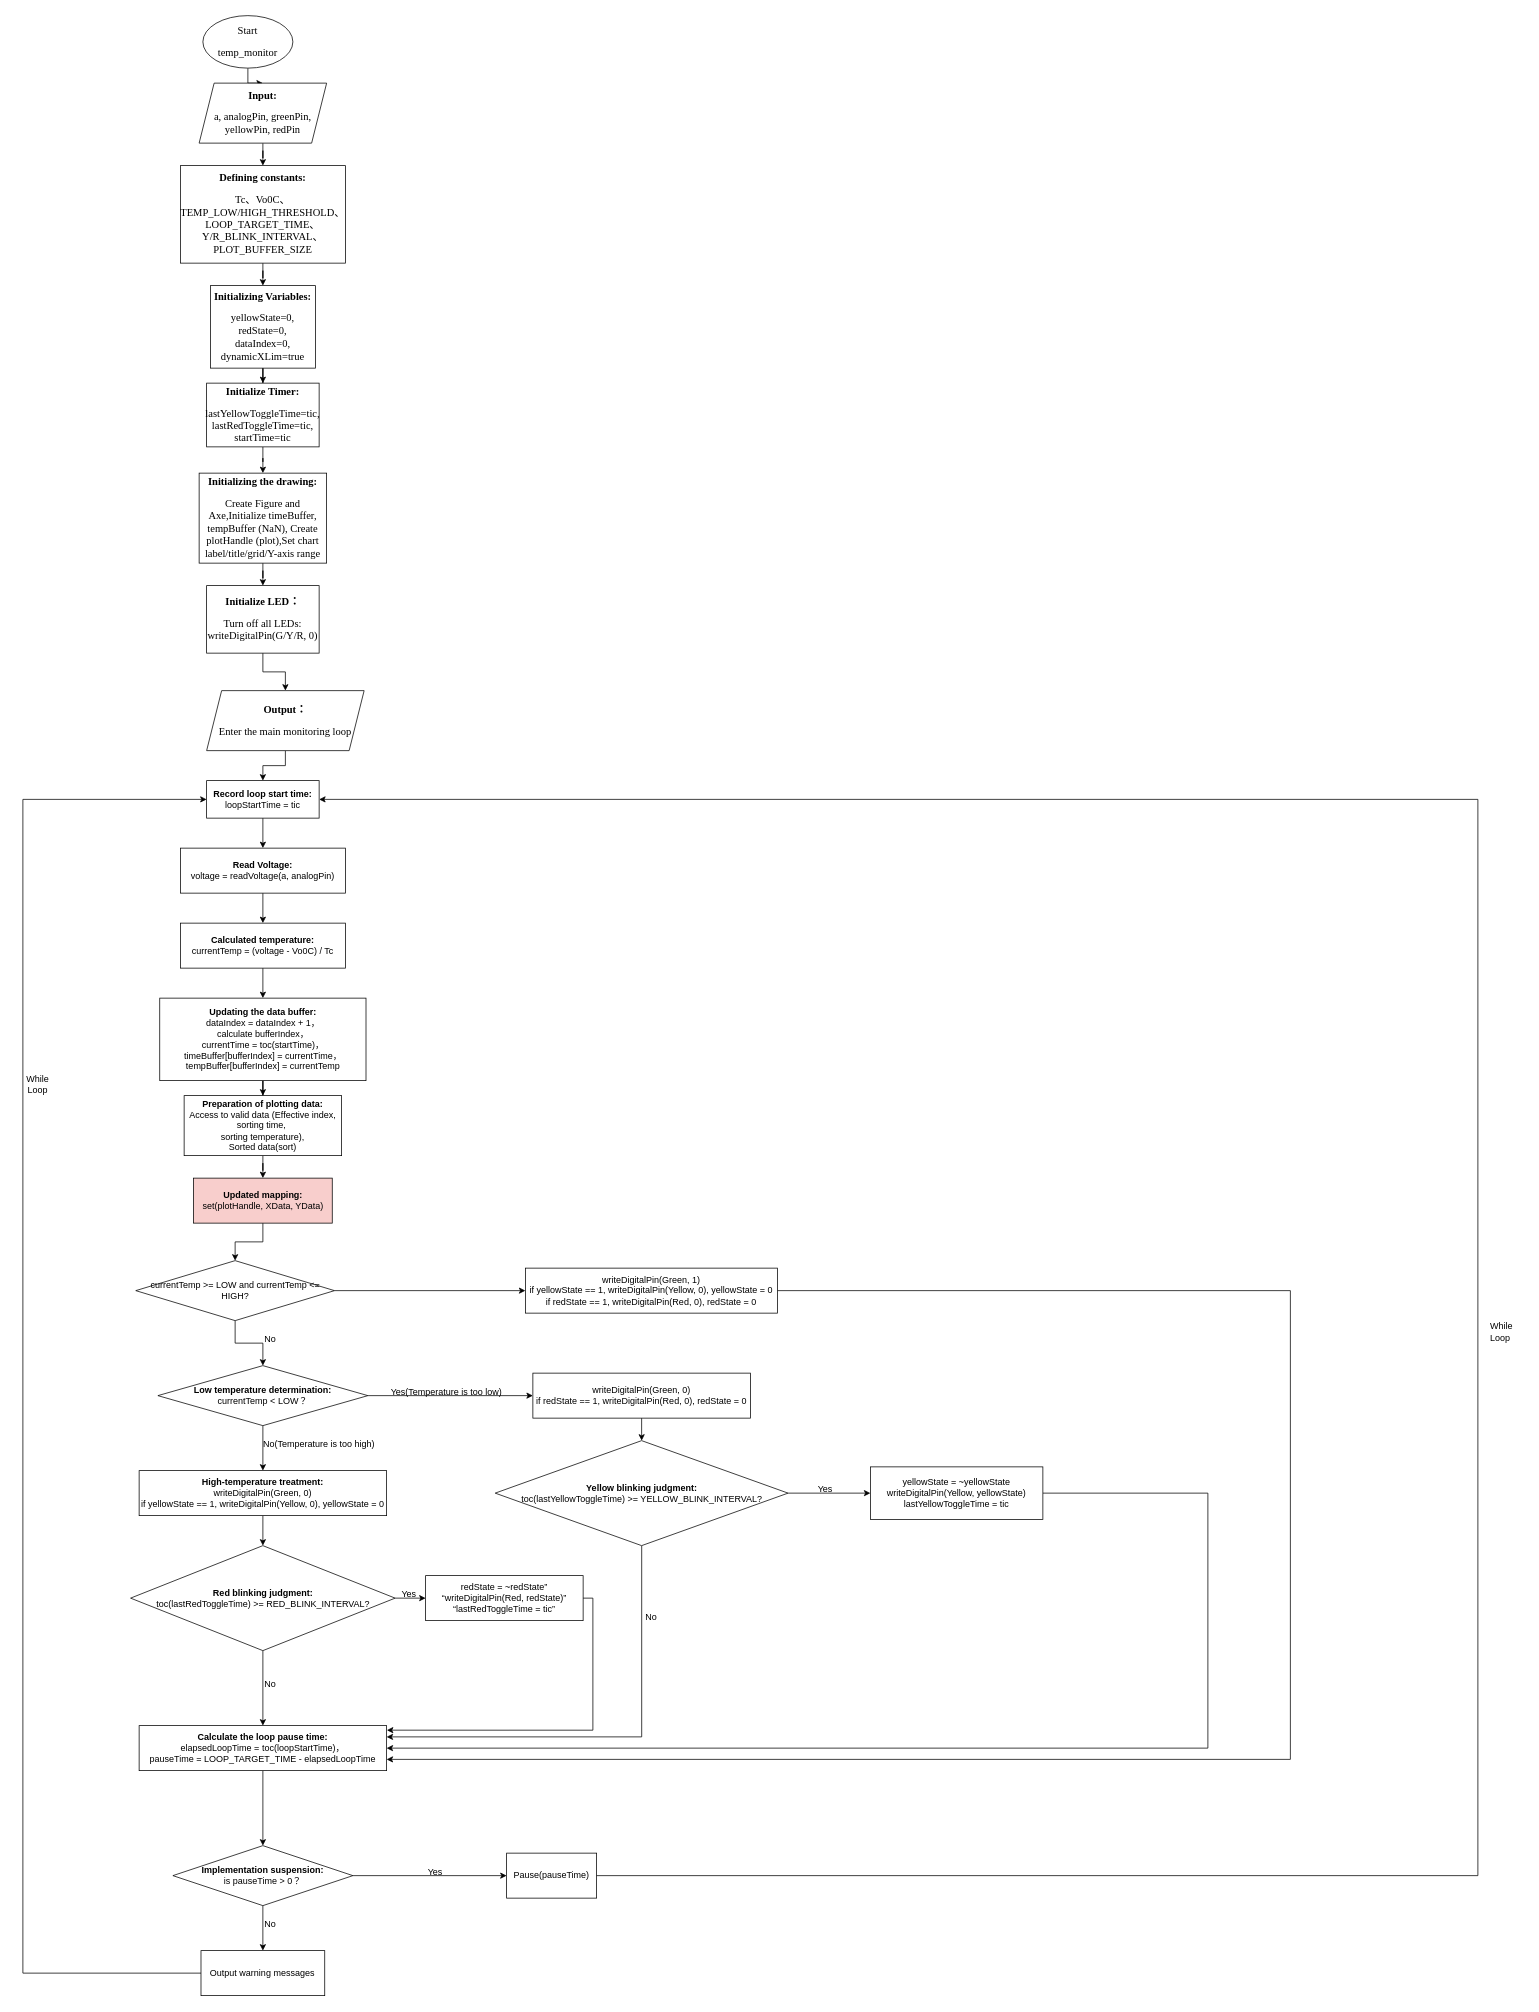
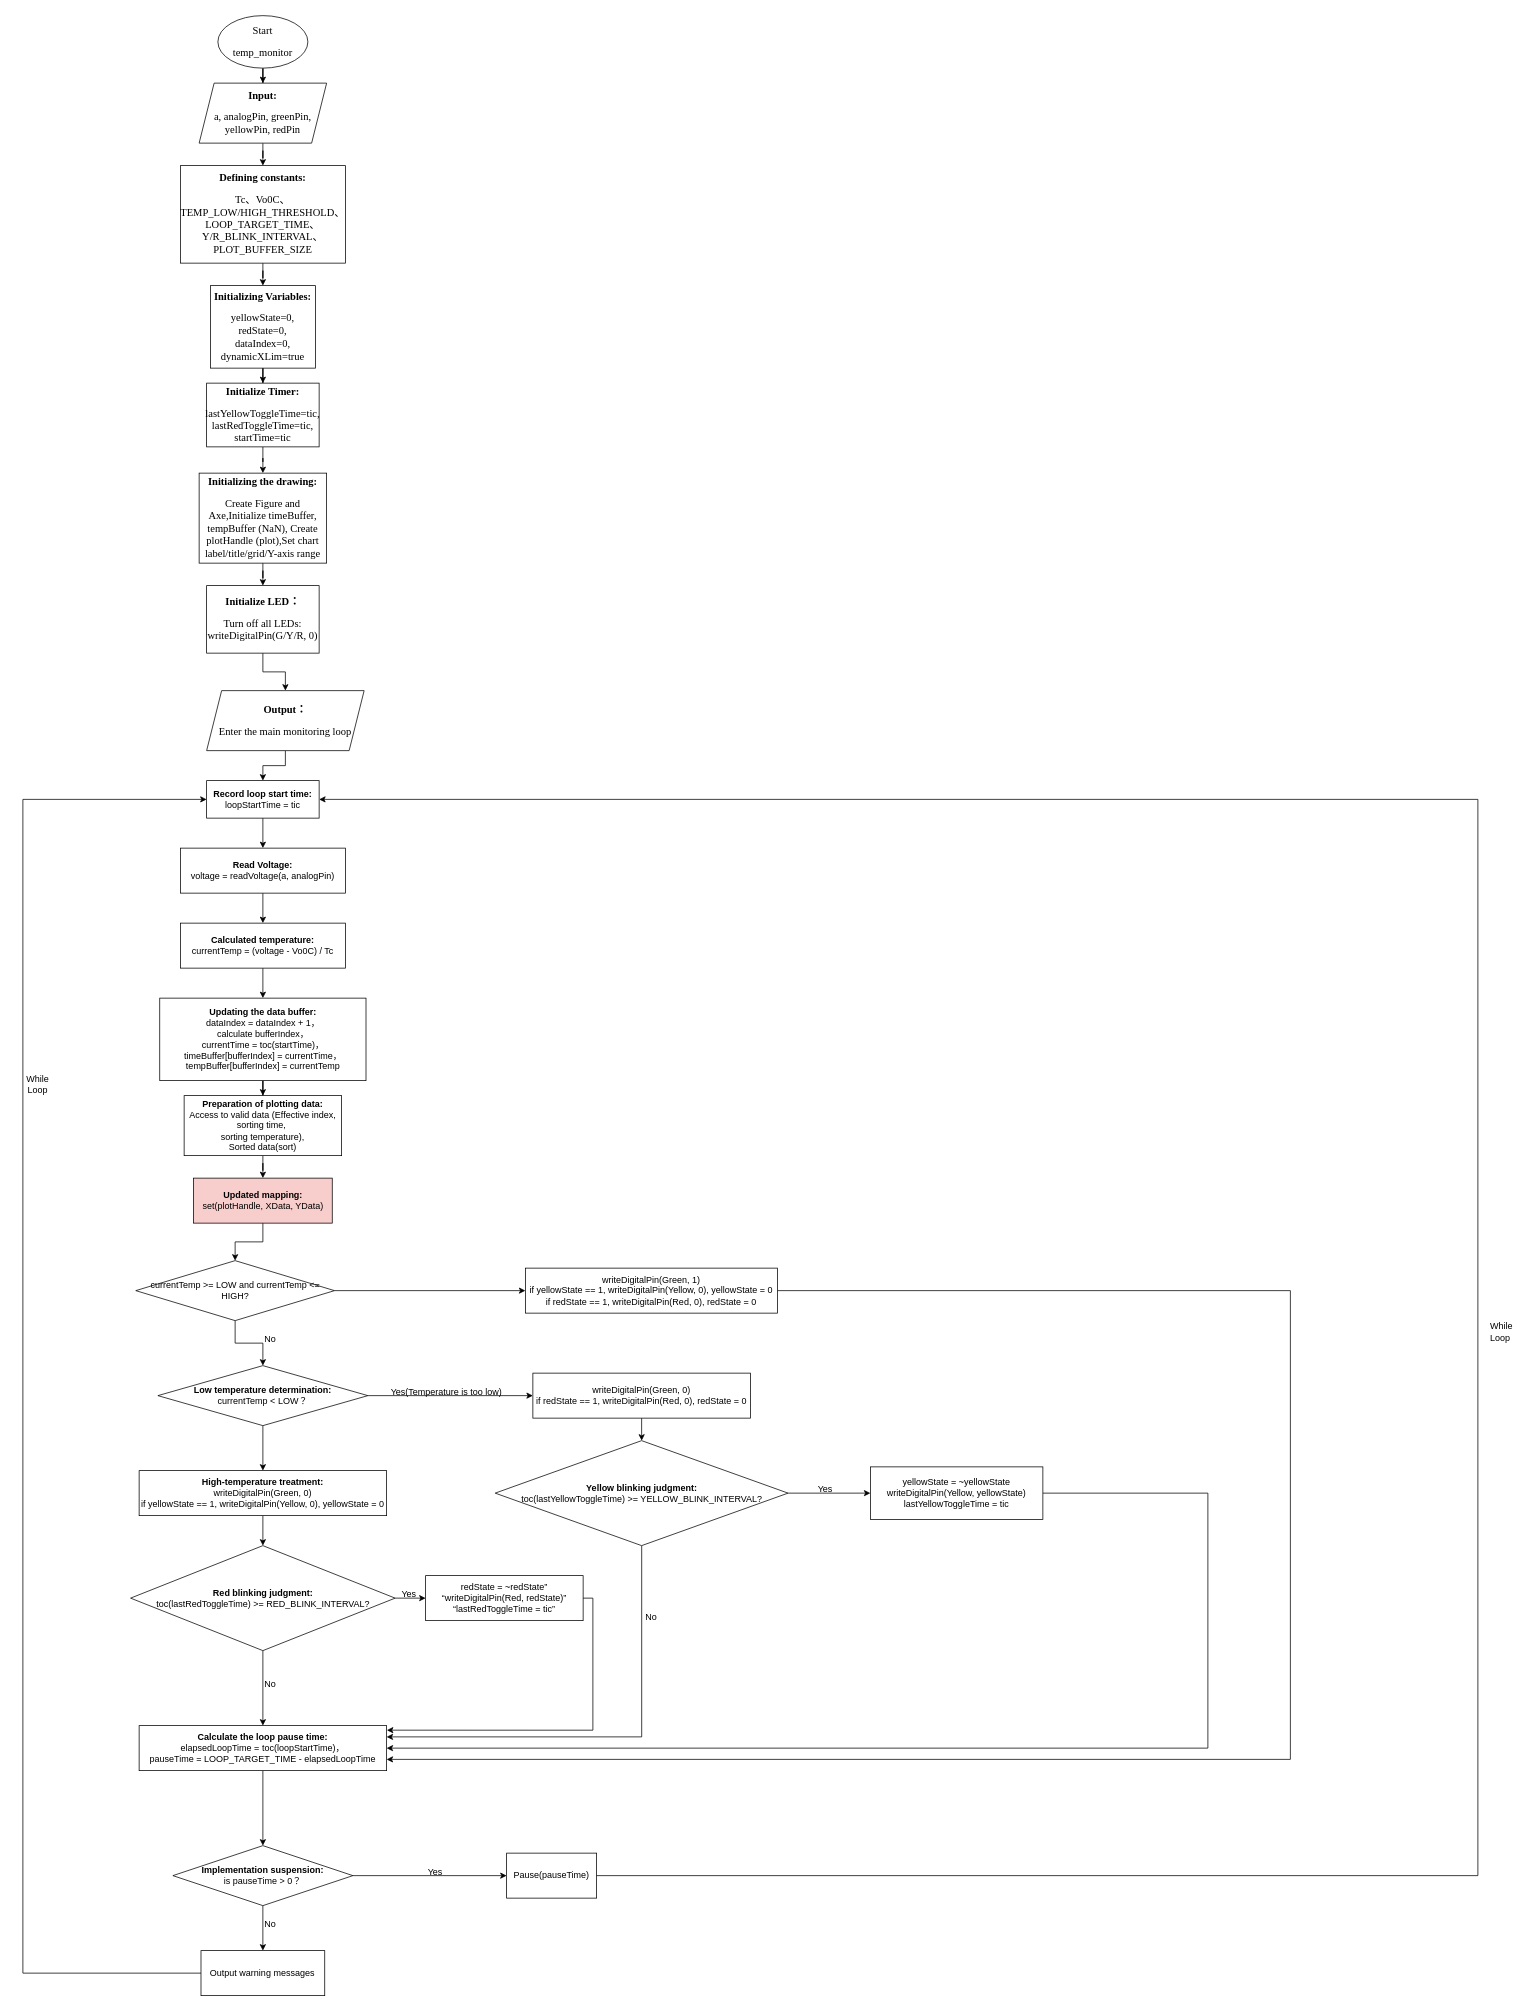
(248, 42) -> (263, 42)
(319, 1444) -> none
